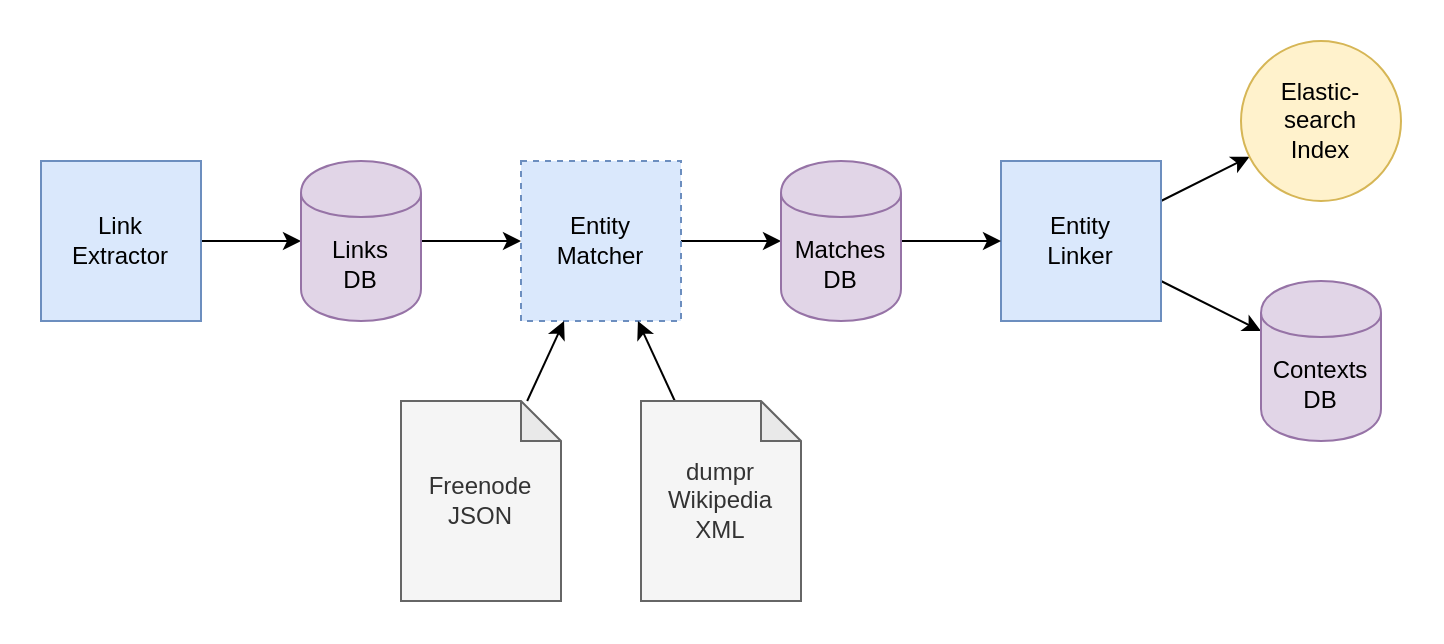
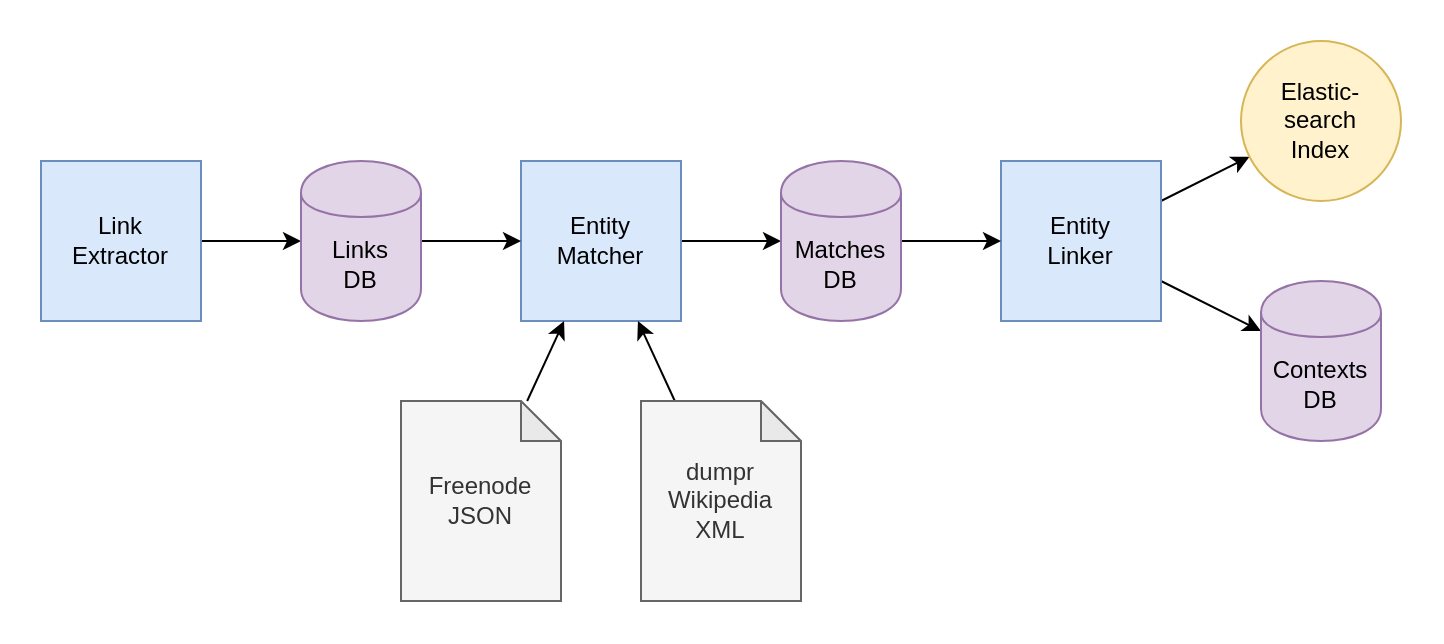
(601, 241) -> (601, 241)
